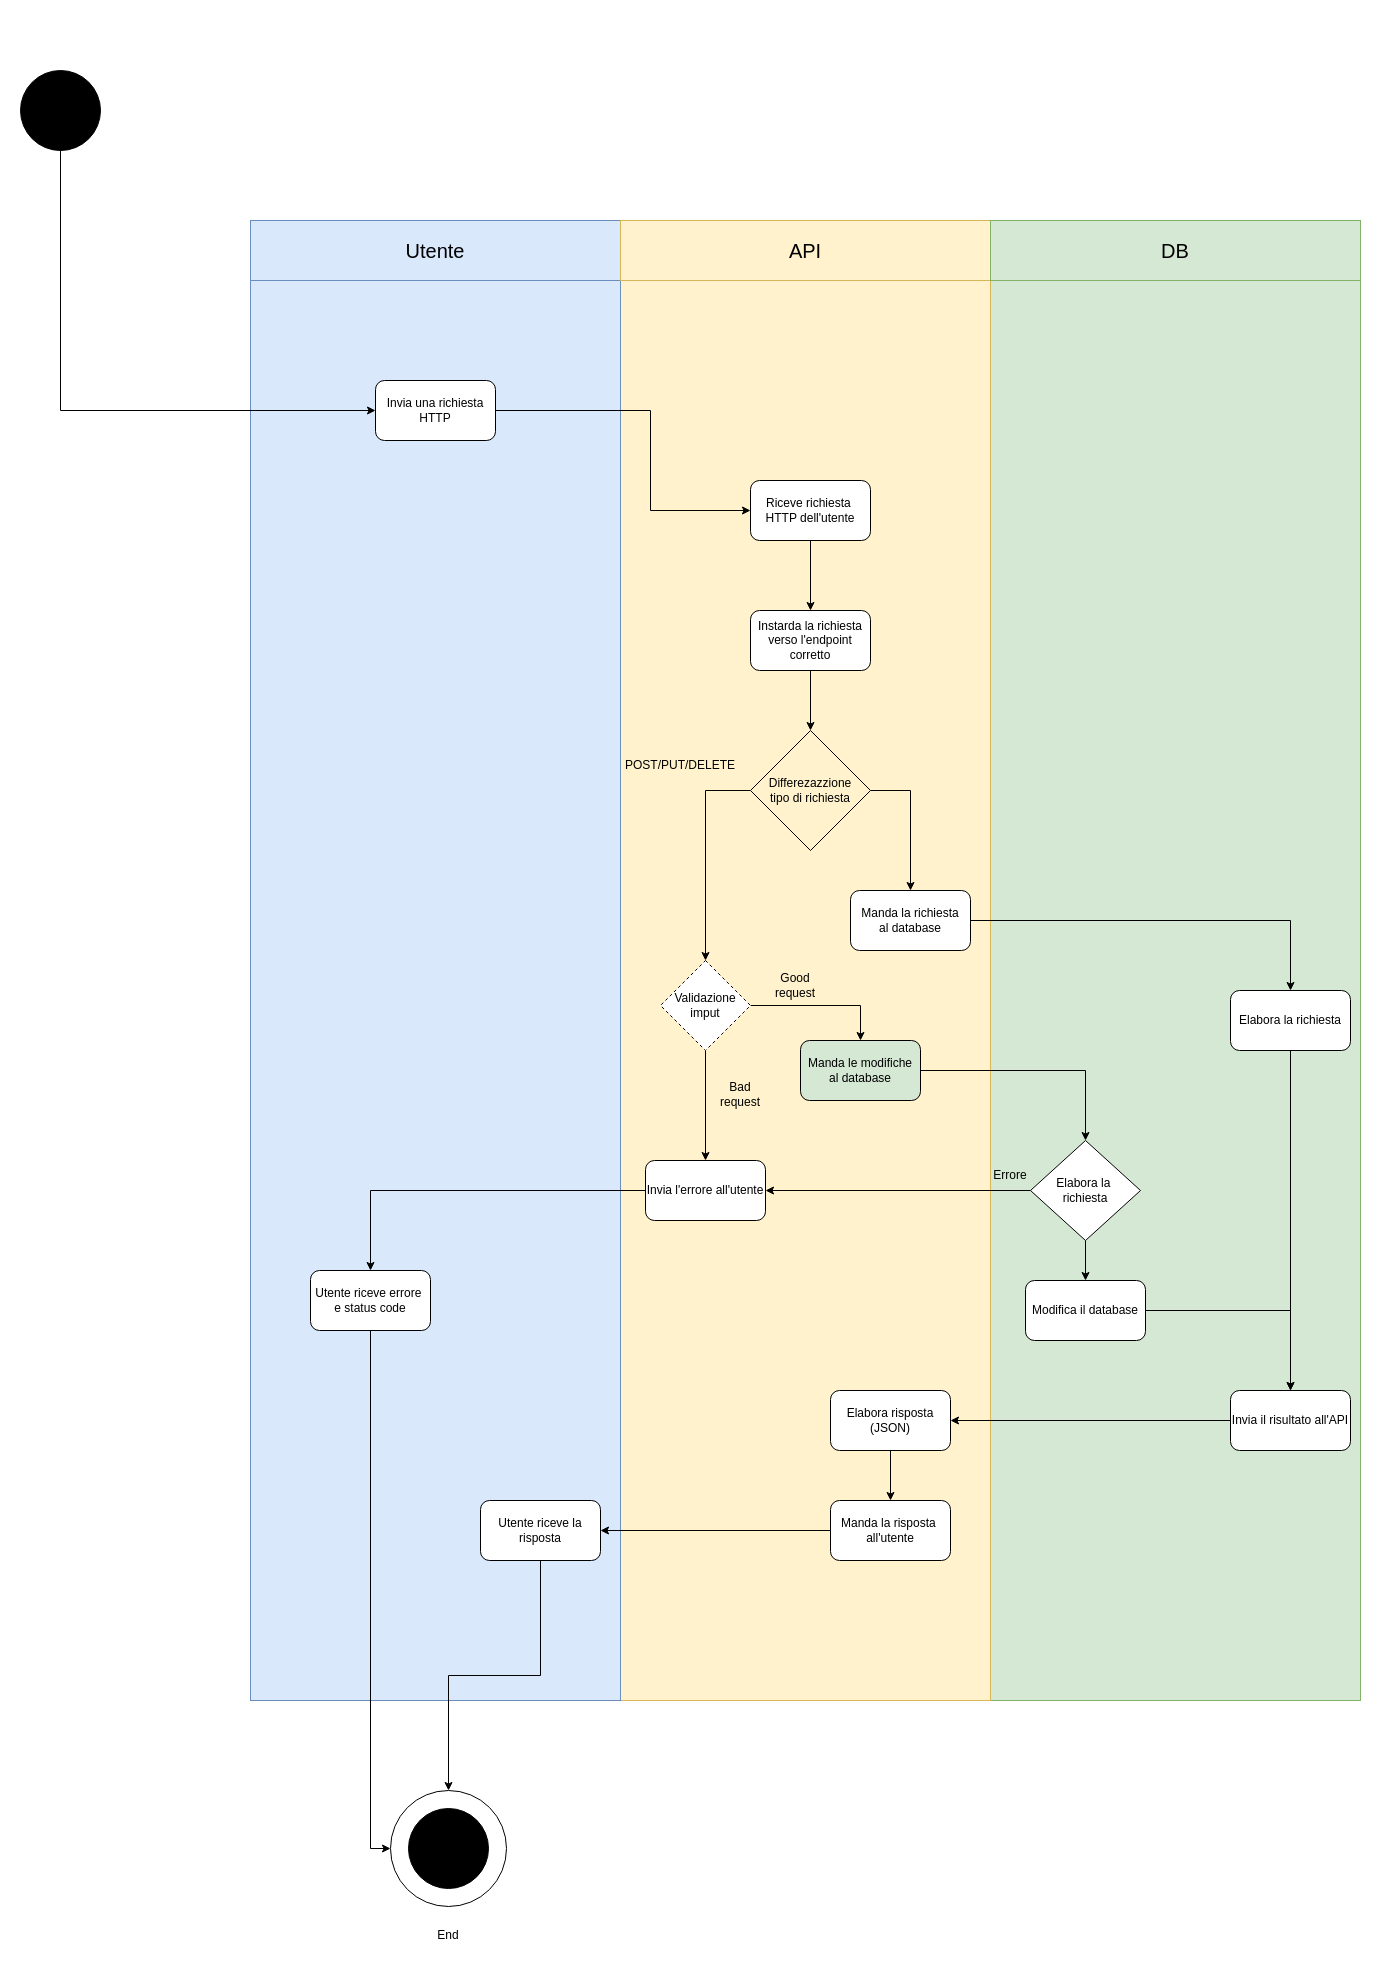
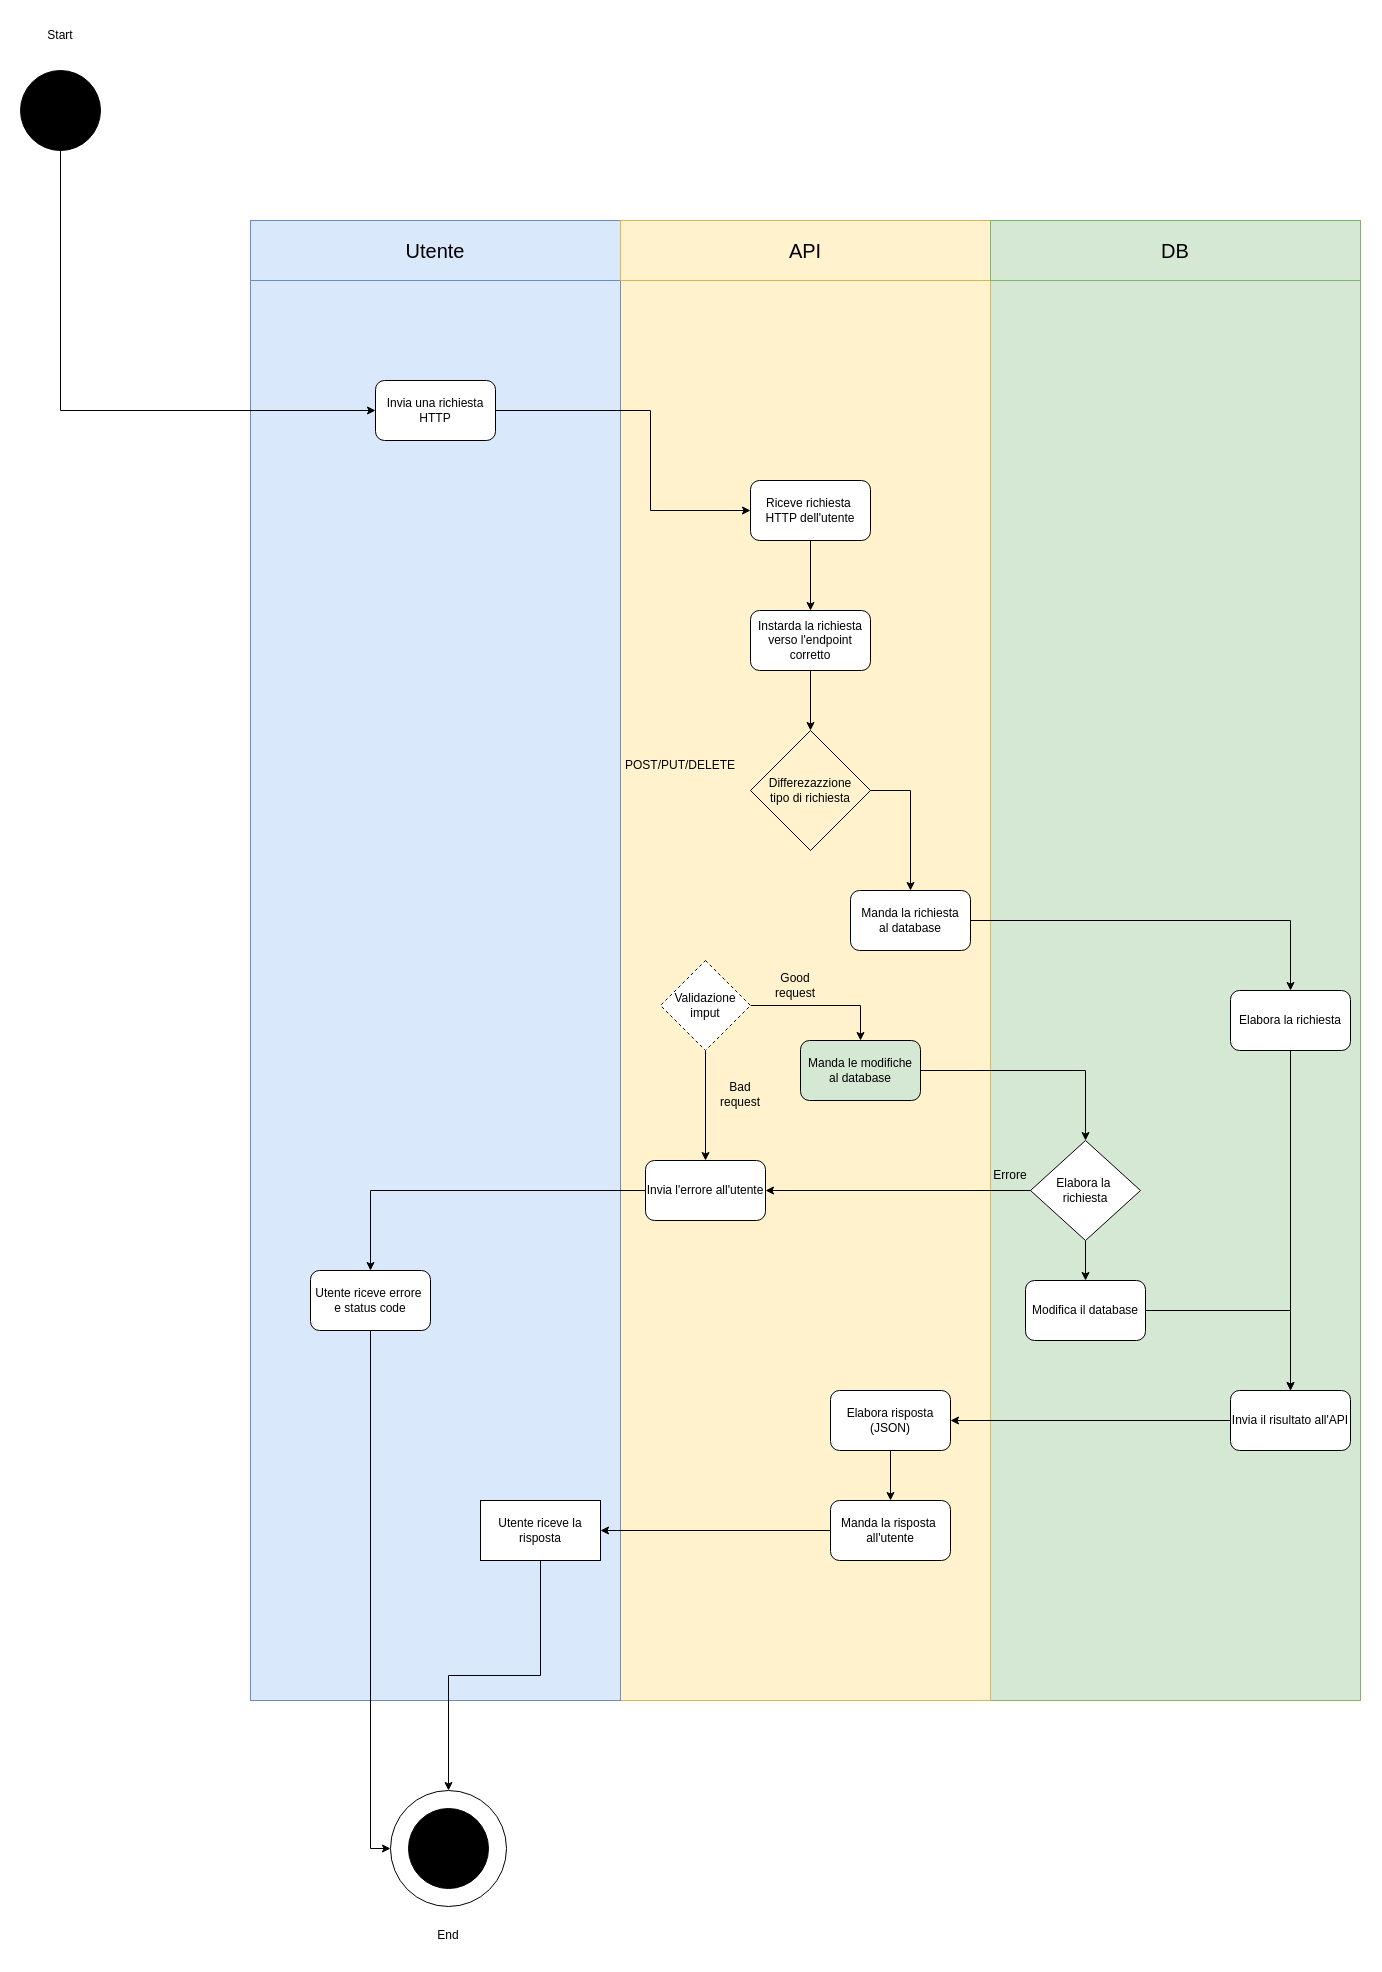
none -> (61, 36)
(706, 850) -> none
(541, 1531) -> (541, 1531)
